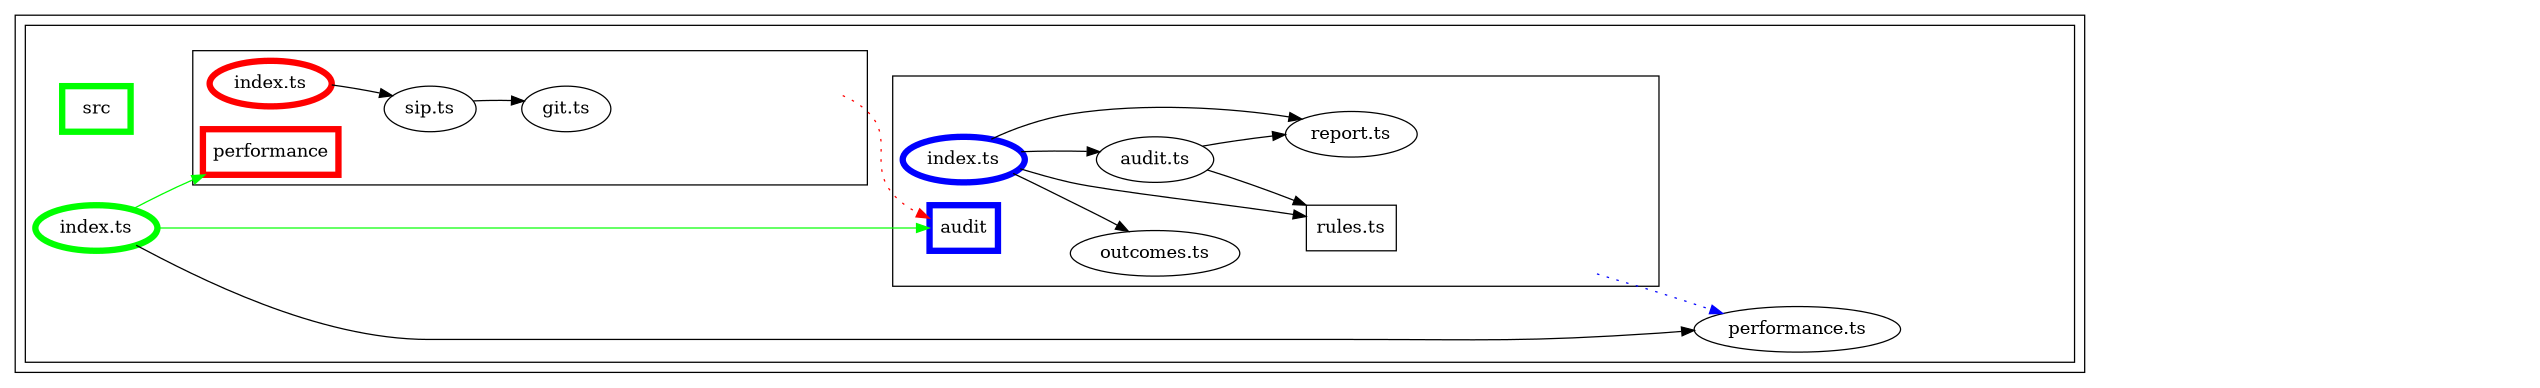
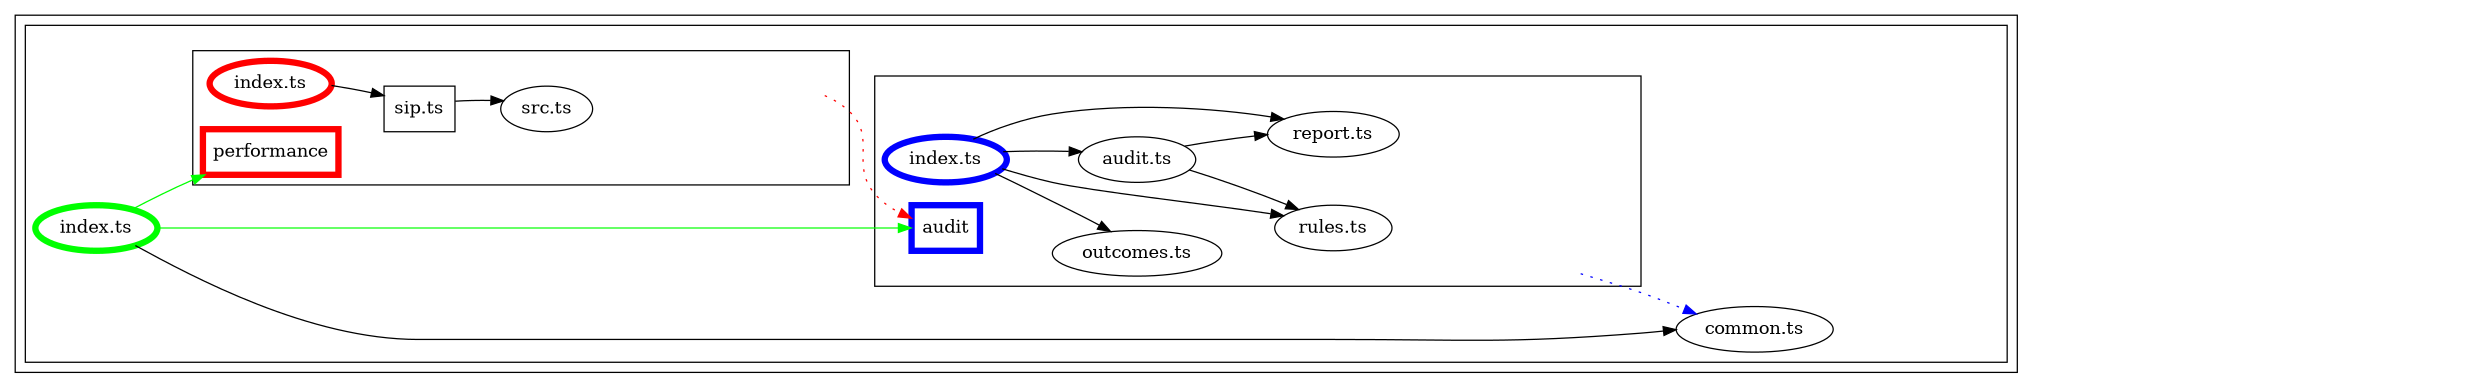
(96, 109) -> none
(430, 109) -> (420, 109)
(566, 109) -> (547, 109)
(1351, 228) -> (1333, 228)
(1797, 329) -> (1755, 329)
